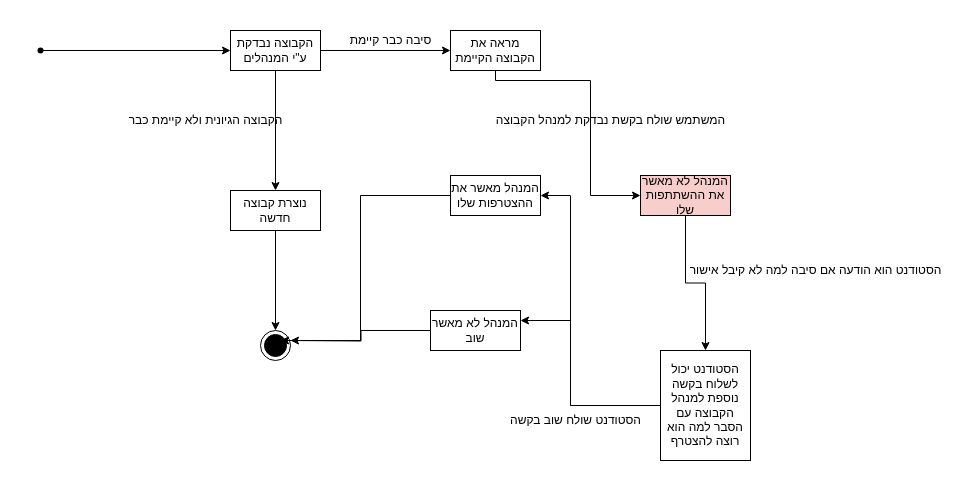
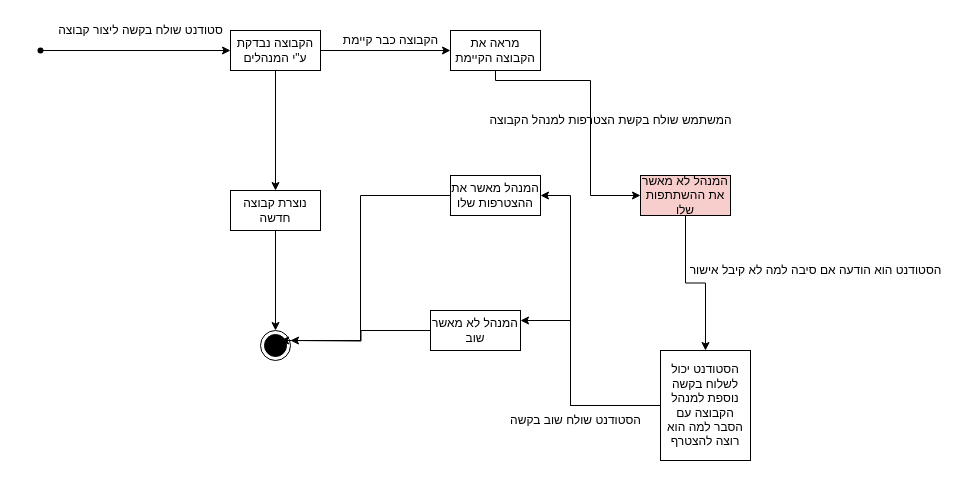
none -> (141, 31)
(391, 41) -> (391, 41)
(206, 121) -> none
(611, 121) -> (611, 121)
